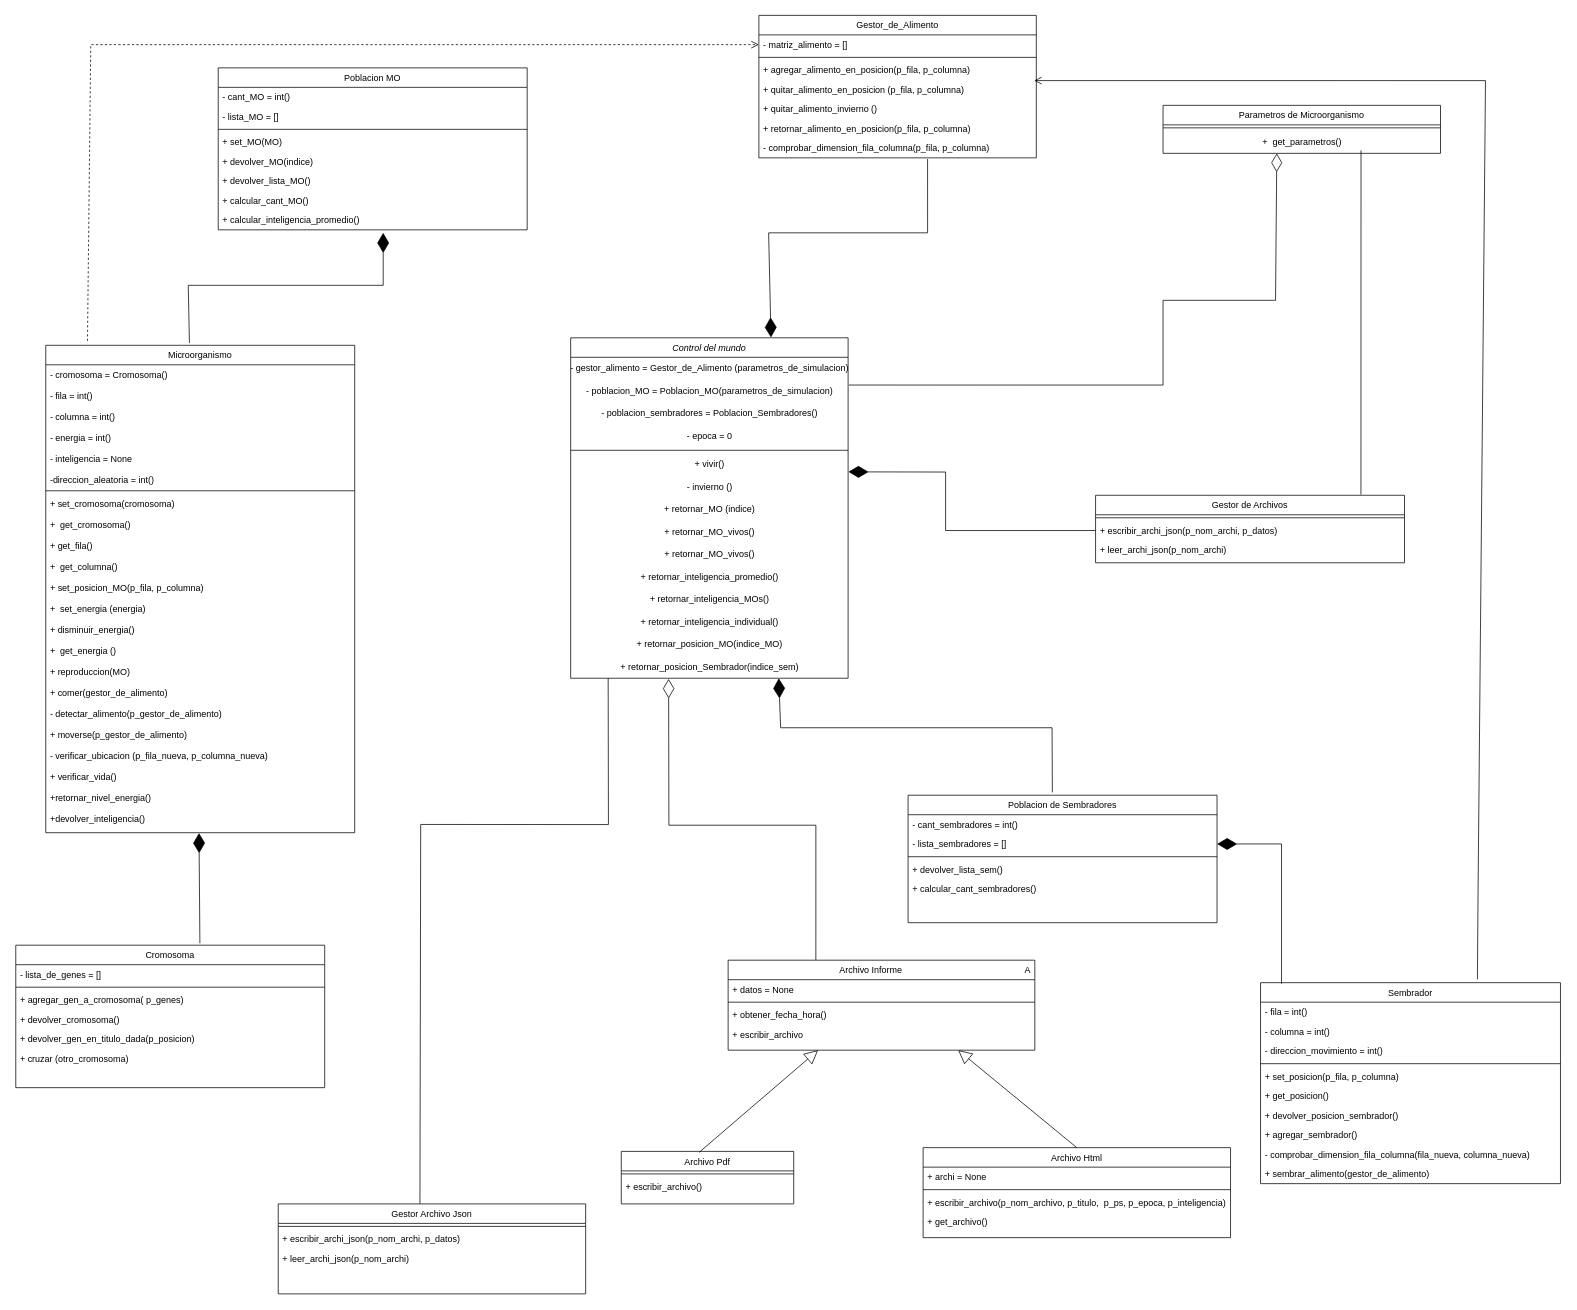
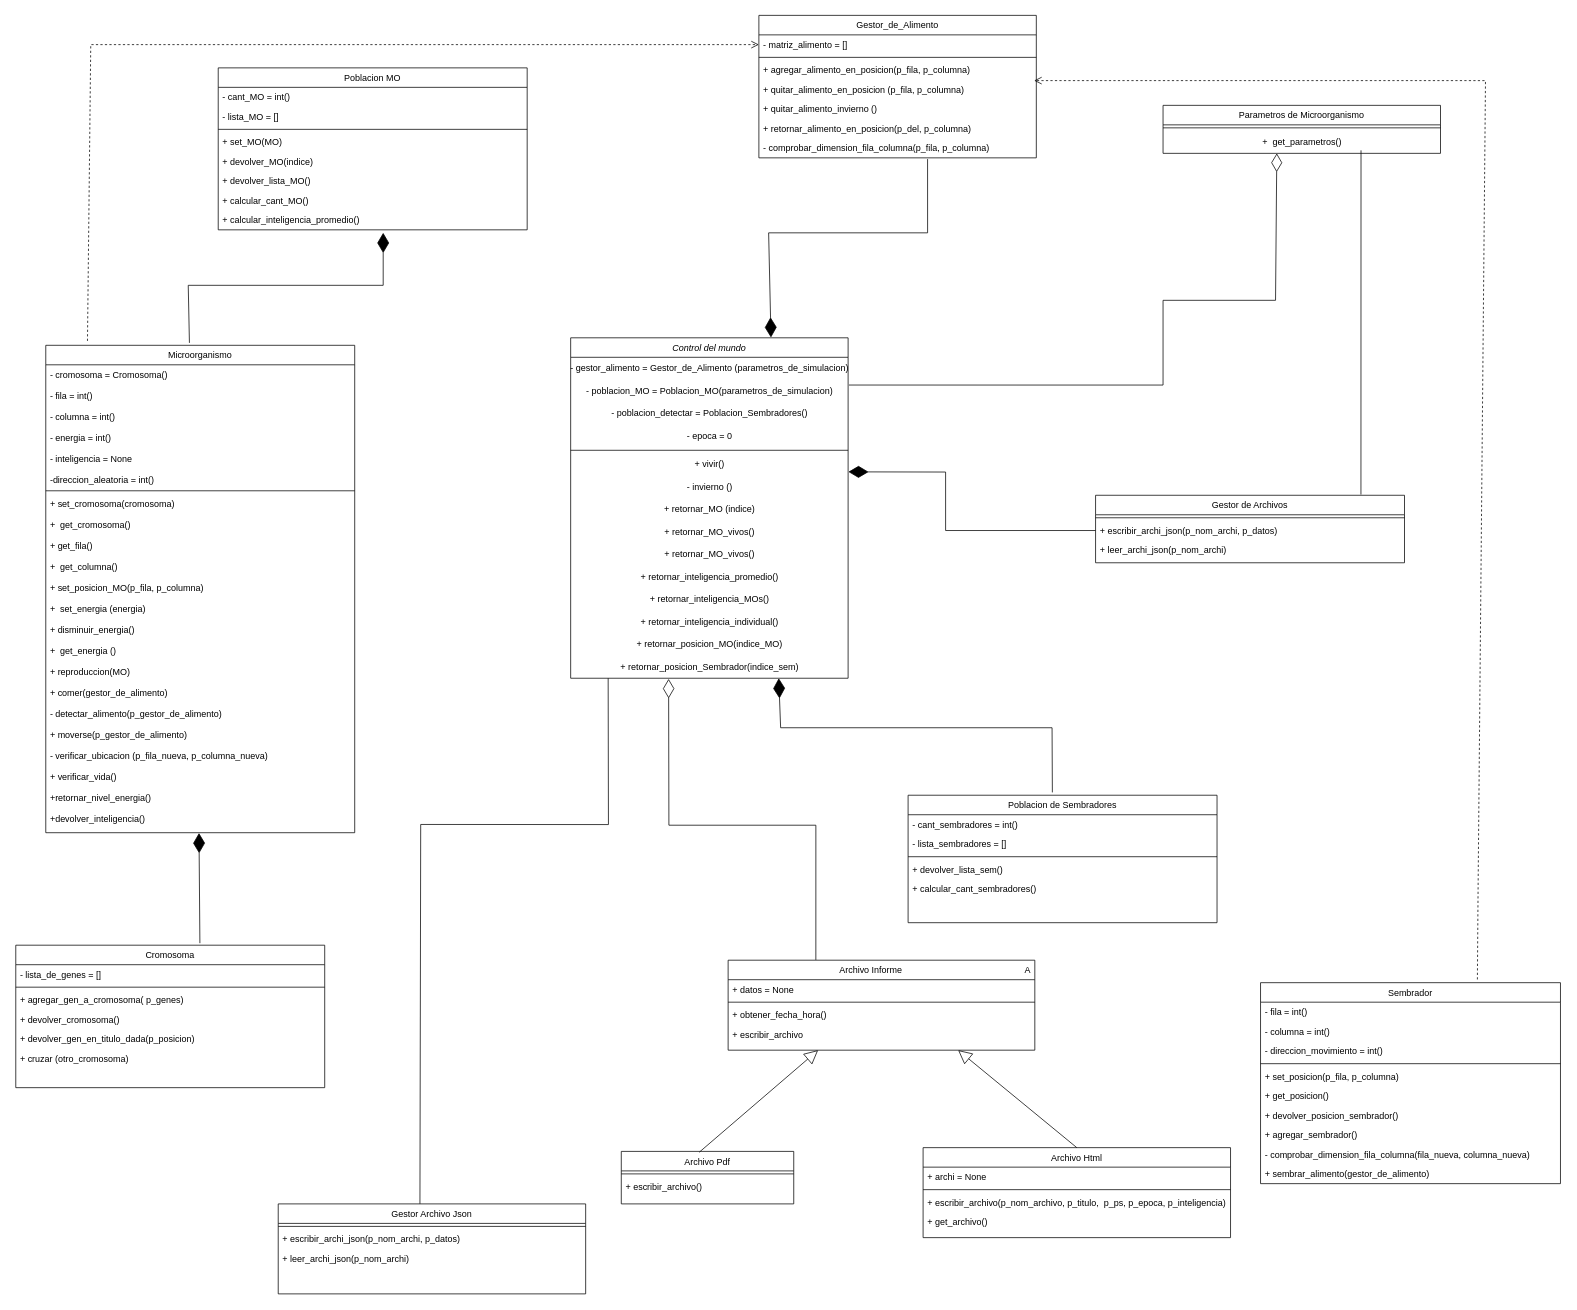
(877, 129) -> (876, 129)
(1483, 306) -> (1483, 306)
(710, 414) -> (710, 414)
(1281, 912) -> none
